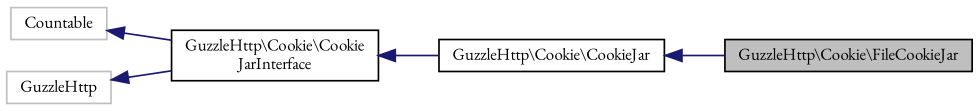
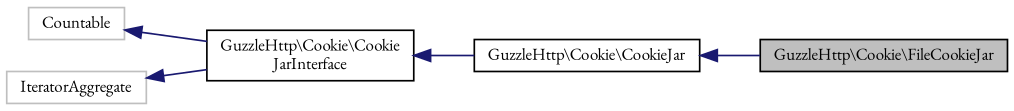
(59, 87) -> (77, 87)
